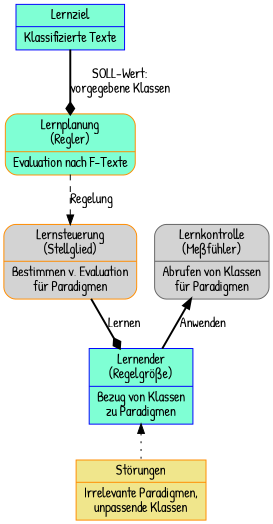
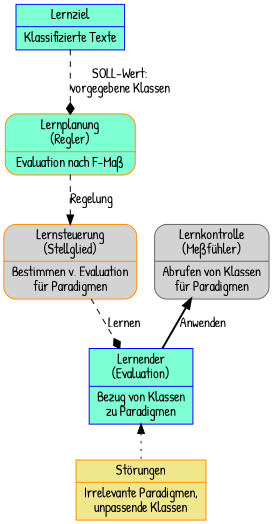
(70, 76) -> (70, 76)
(70, 163) -> (70, 163)
(103, 319) -> (103, 319)
(141, 374) -> (141, 374)
